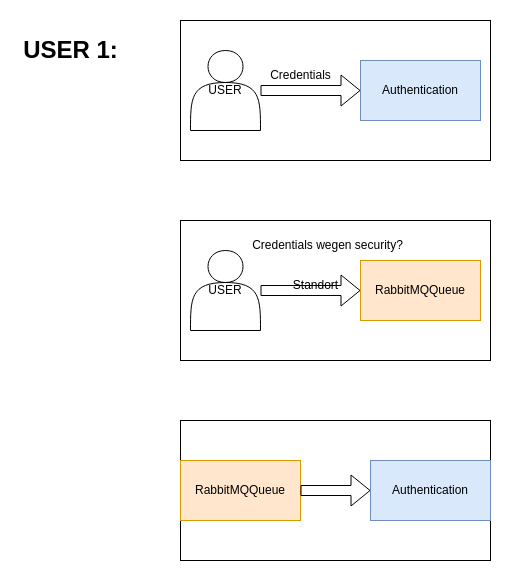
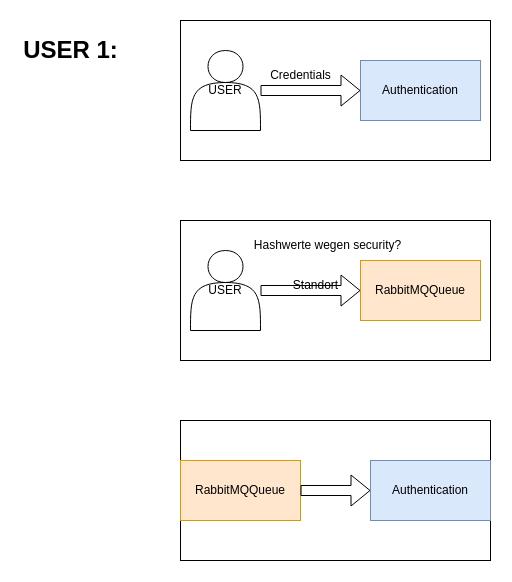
(328, 246) -> (328, 246)
